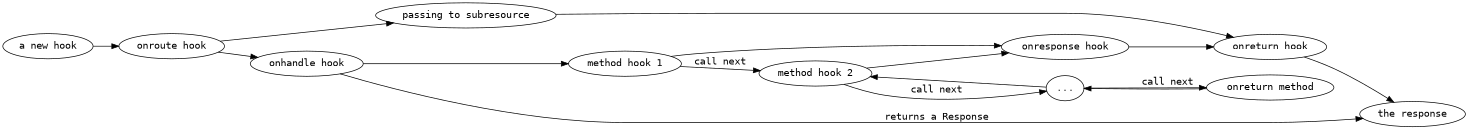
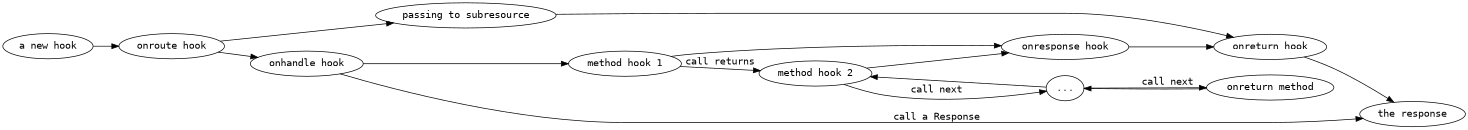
(720, 62) -> (720, 62)
(937, 117) -> (937, 117)
